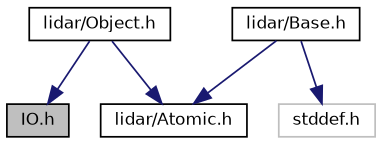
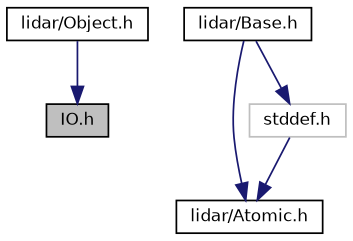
(132, 66) -> (278, 161)
